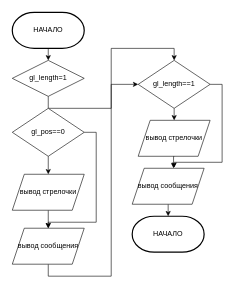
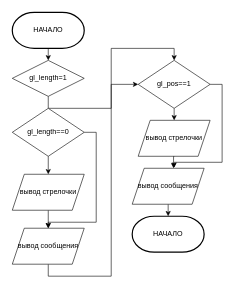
(174, 84) -> (174, 84)
(48, 132) -> (48, 132)
